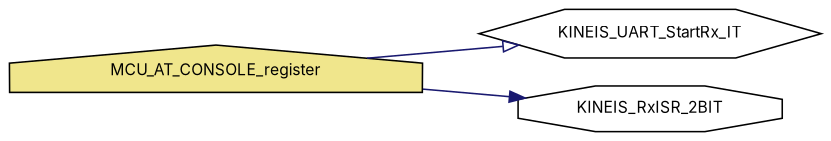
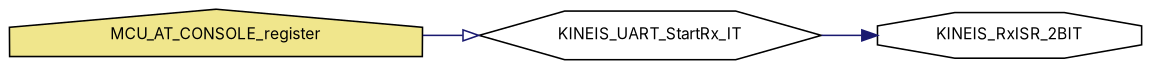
(466, 93) -> (842, 35)
